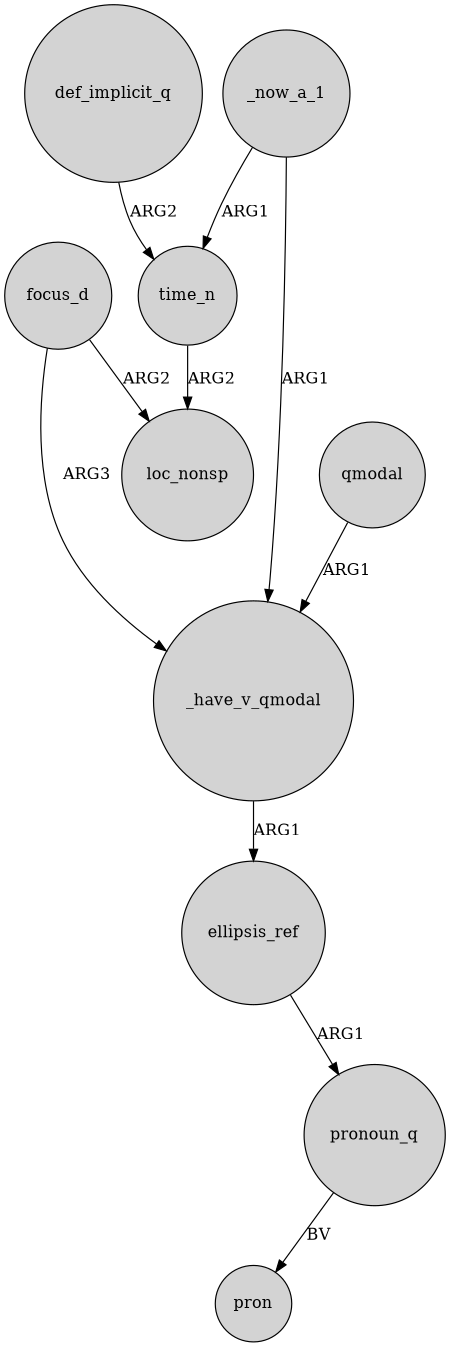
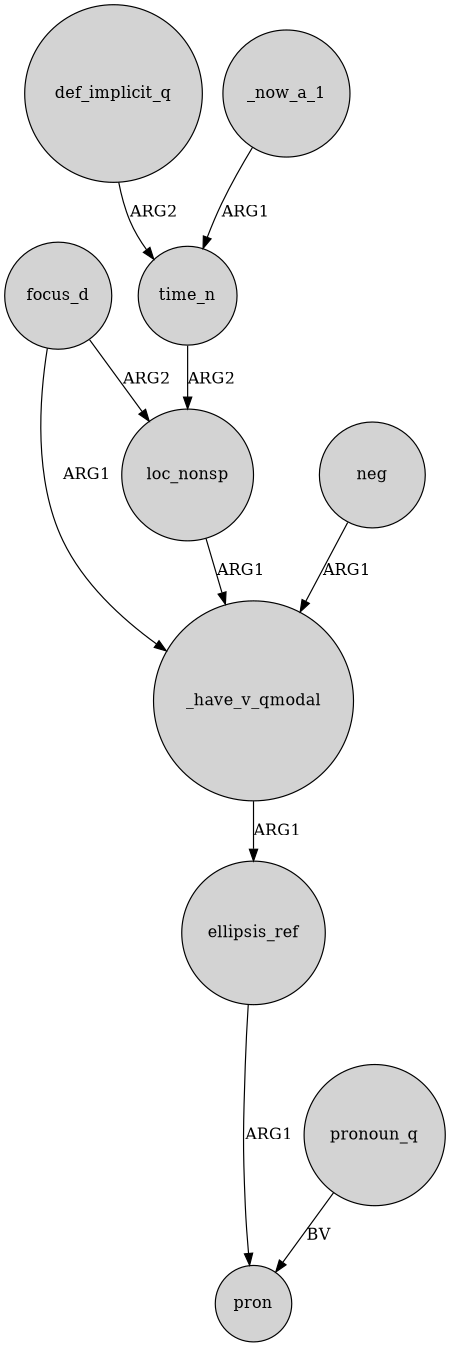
(282, 374) -> (214, 566)
(87, 475) -> (87, 475)
(372, 475) -> (372, 475)
(312, 1030) -> (244, 1129)
